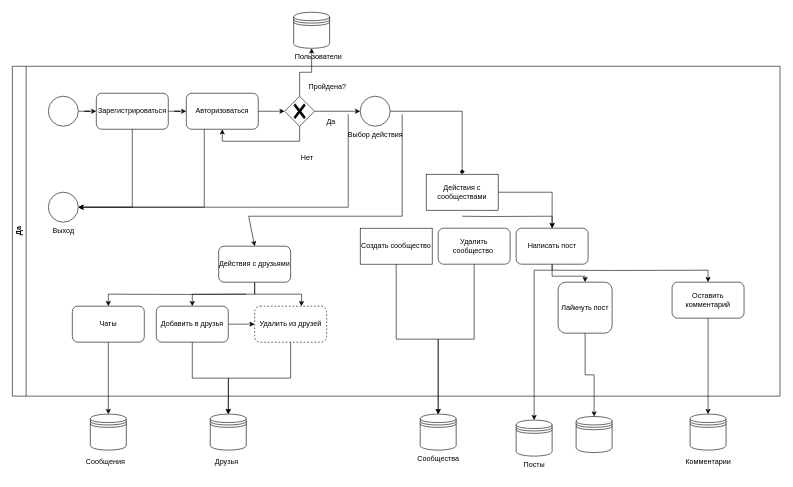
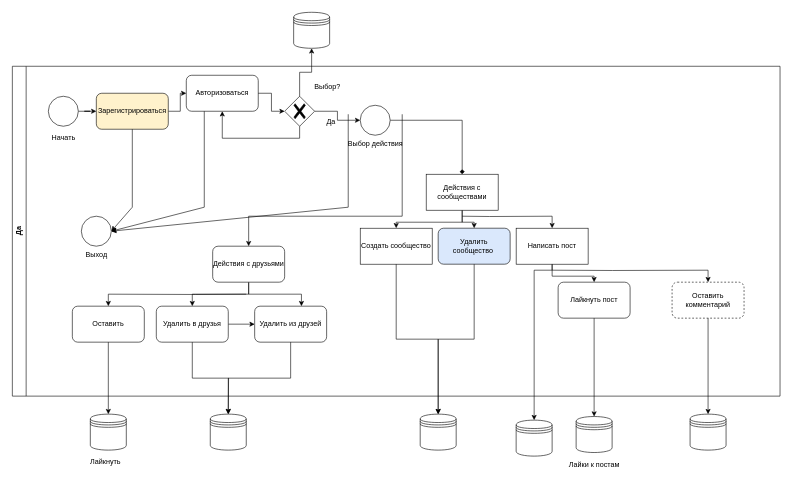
(318, 57) -> none
(328, 87) -> (328, 87)
(132, 111) -> (132, 111)
(222, 111) -> (222, 93)
(375, 111) -> (375, 120)
none -> (63, 138)
(307, 158) -> none
(536, 192) -> (470, 222)
(63, 207) -> (96, 231)
none -> (397, 222)
(474, 246) -> (474, 246)
(552, 246) -> (552, 246)
(255, 264) -> (249, 264)
(708, 300) -> (708, 300)
(585, 308) -> (594, 300)
(108, 324) -> (108, 324)
(192, 324) -> (192, 324)
(291, 324) -> (291, 324)
(438, 459) -> none
(106, 462) -> (106, 462)
(227, 462) -> none
(708, 462) -> none
(534, 465) -> none
none -> (594, 465)
